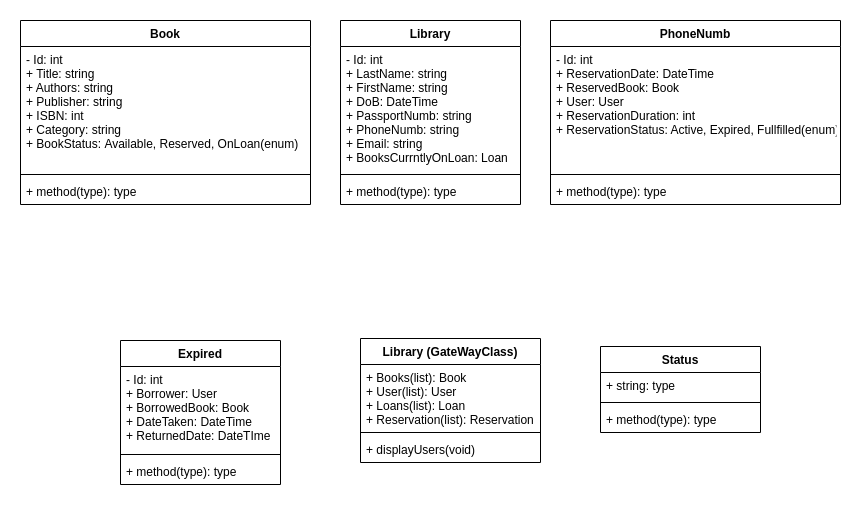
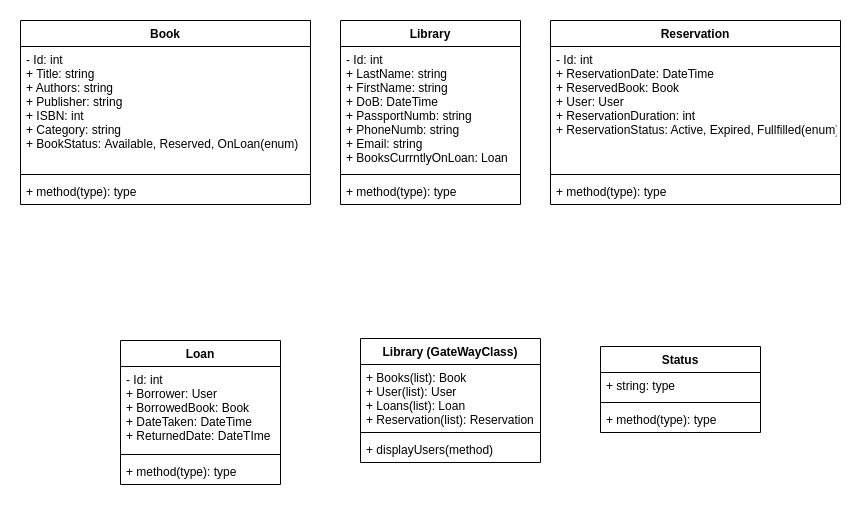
(695, 34) -> (695, 34)
(200, 354) -> (200, 354)
(427, 450) -> (435, 450)
